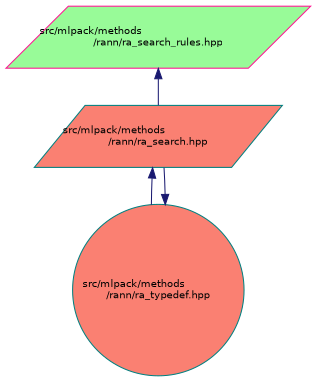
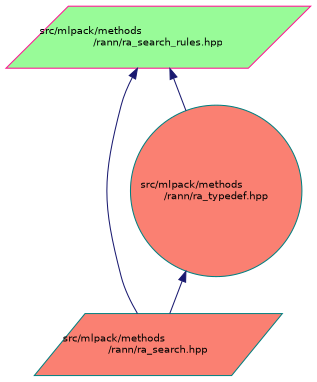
(152, 191) -> (180, 95)
